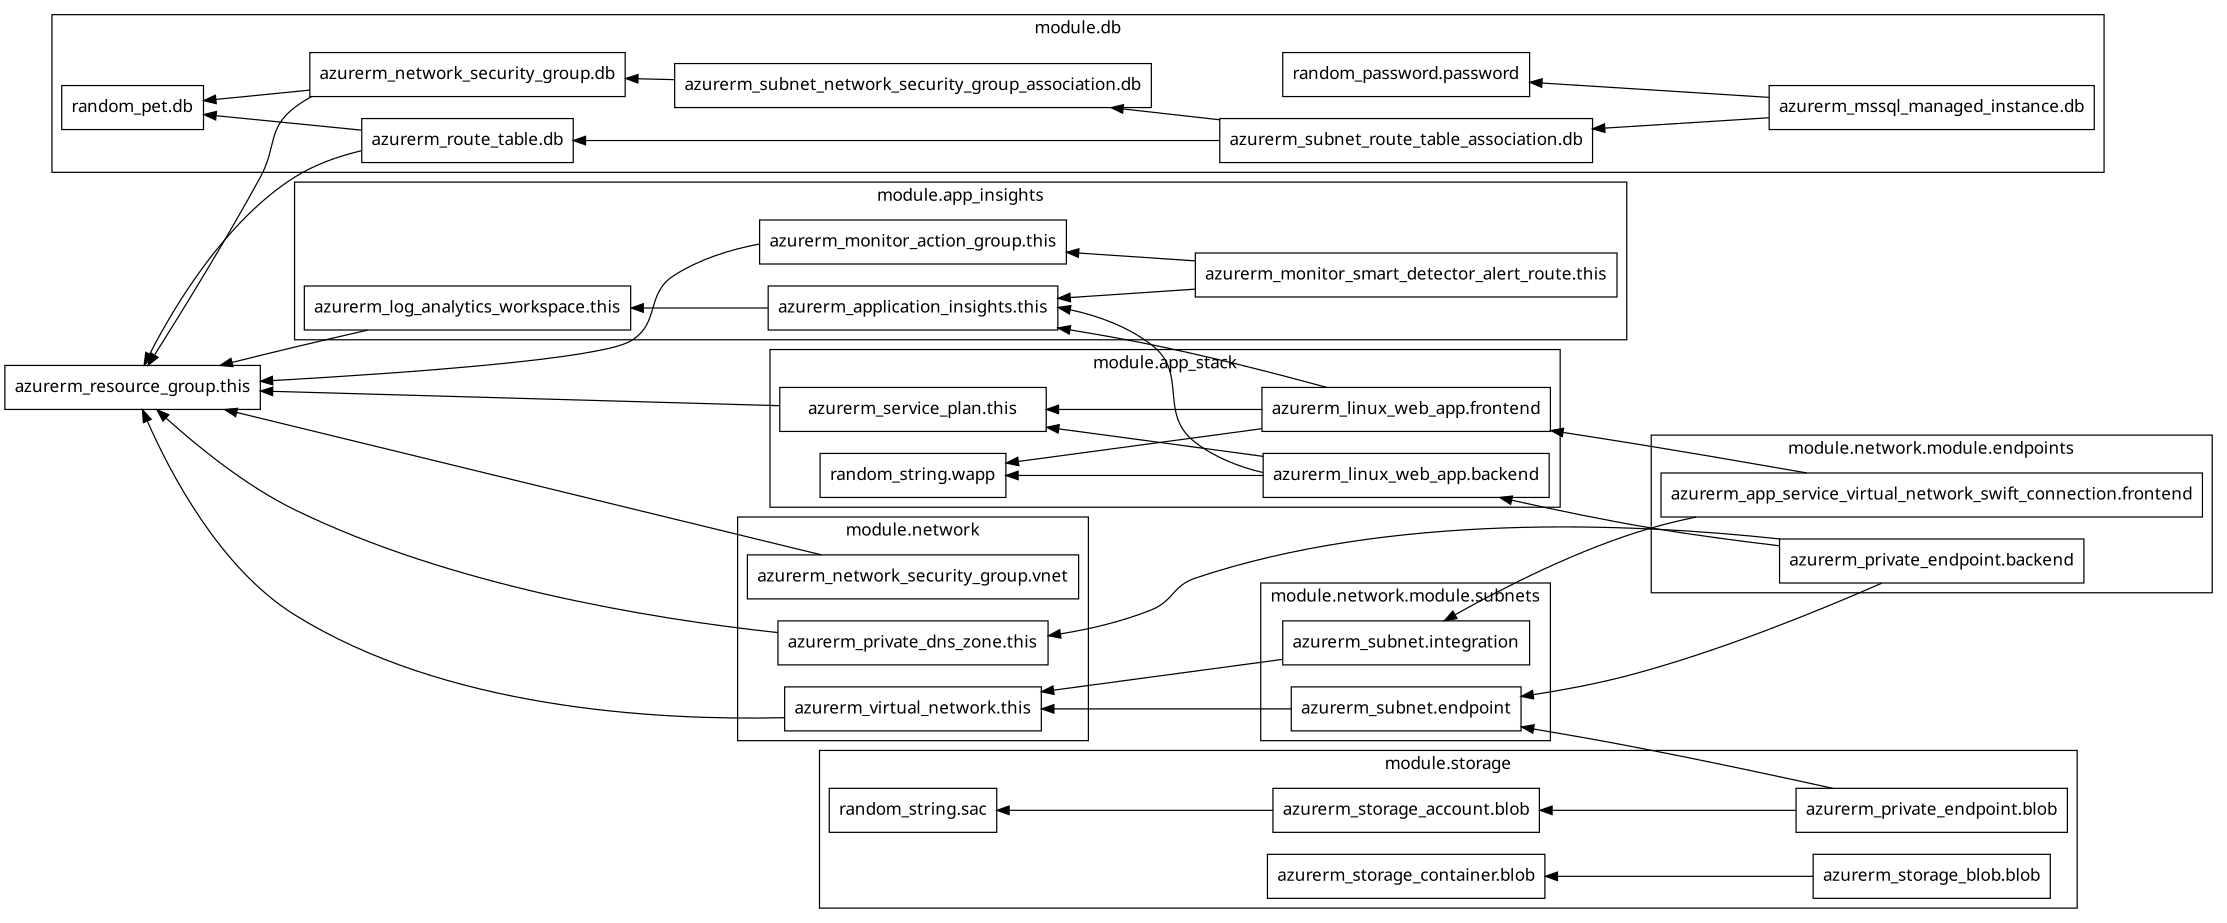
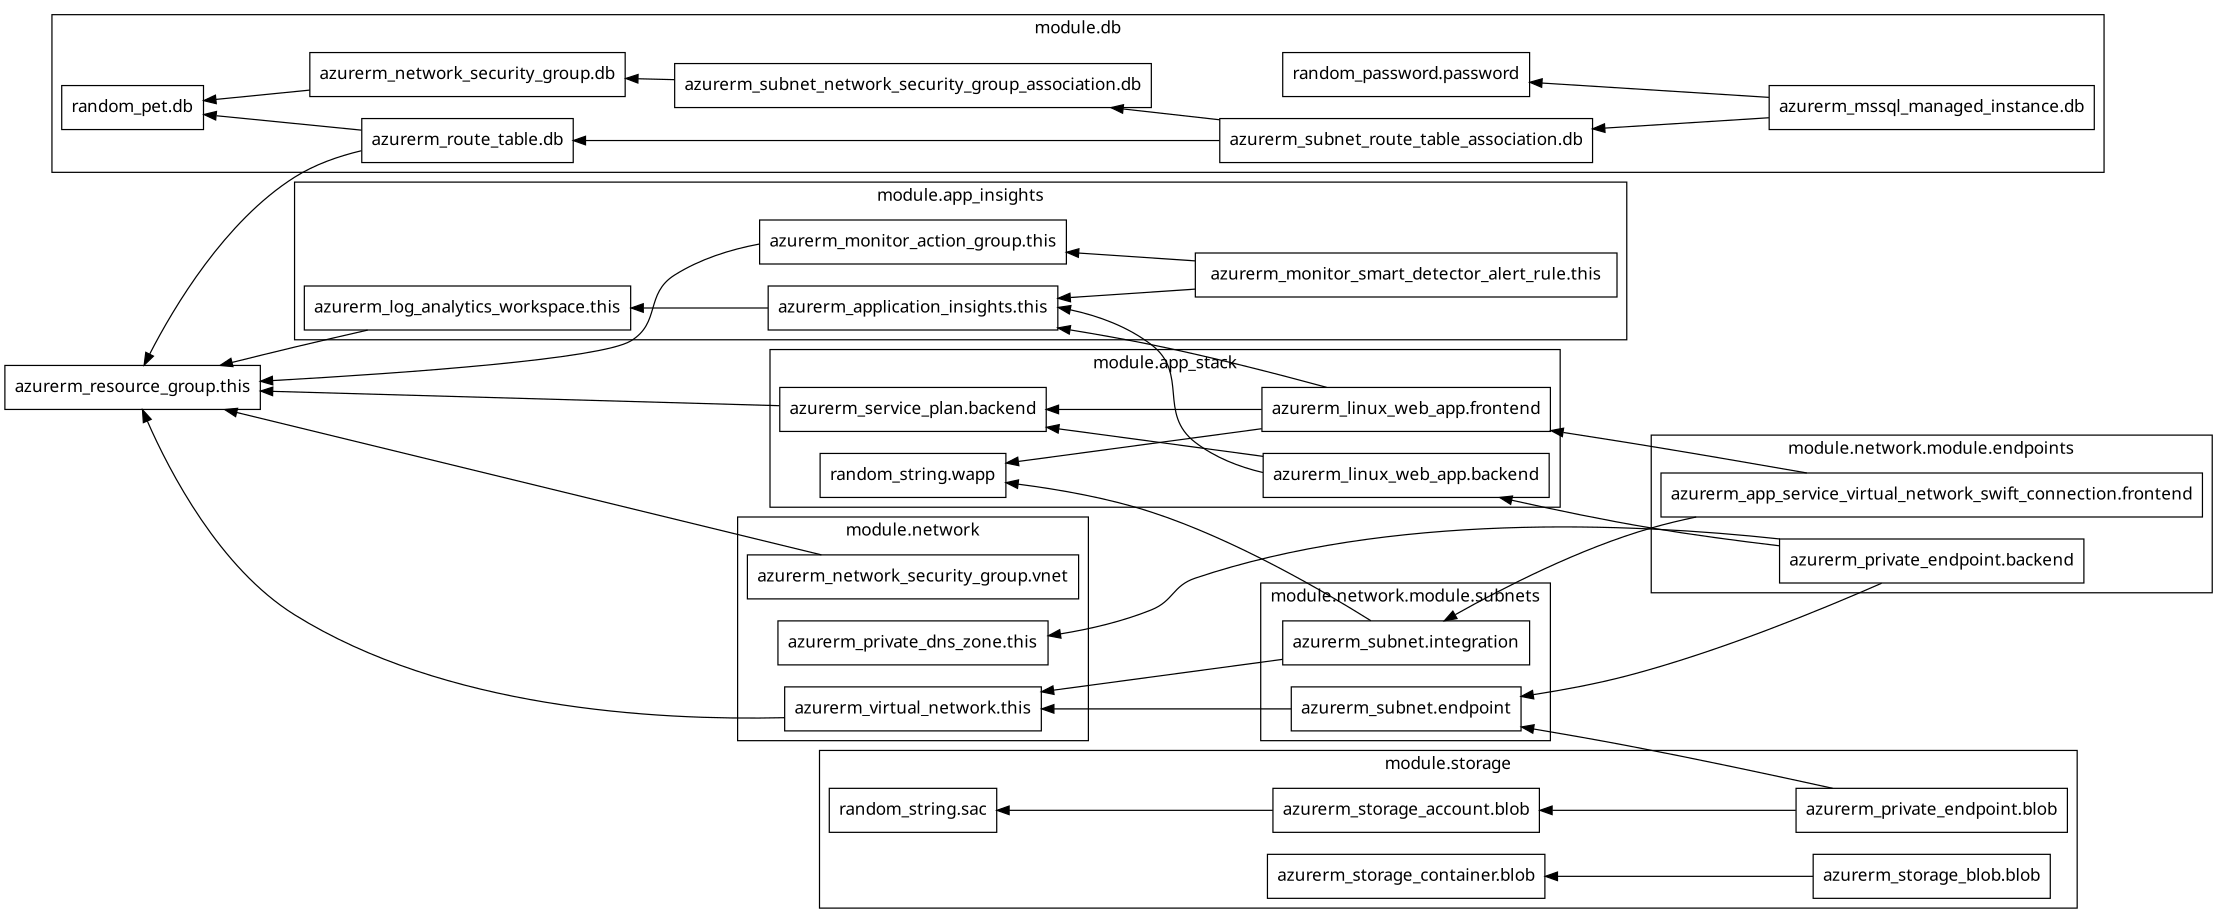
(242, 211) -> none
(1406, 275) -> (1406, 275)
(913, 409) -> (913, 409)
(1141, 475) -> (1202, 531)
(455, 570) -> none
